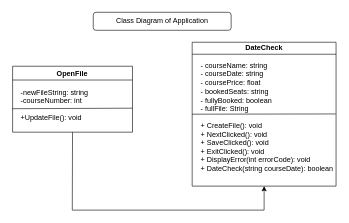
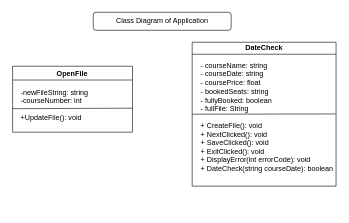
(72, 164) -> none
